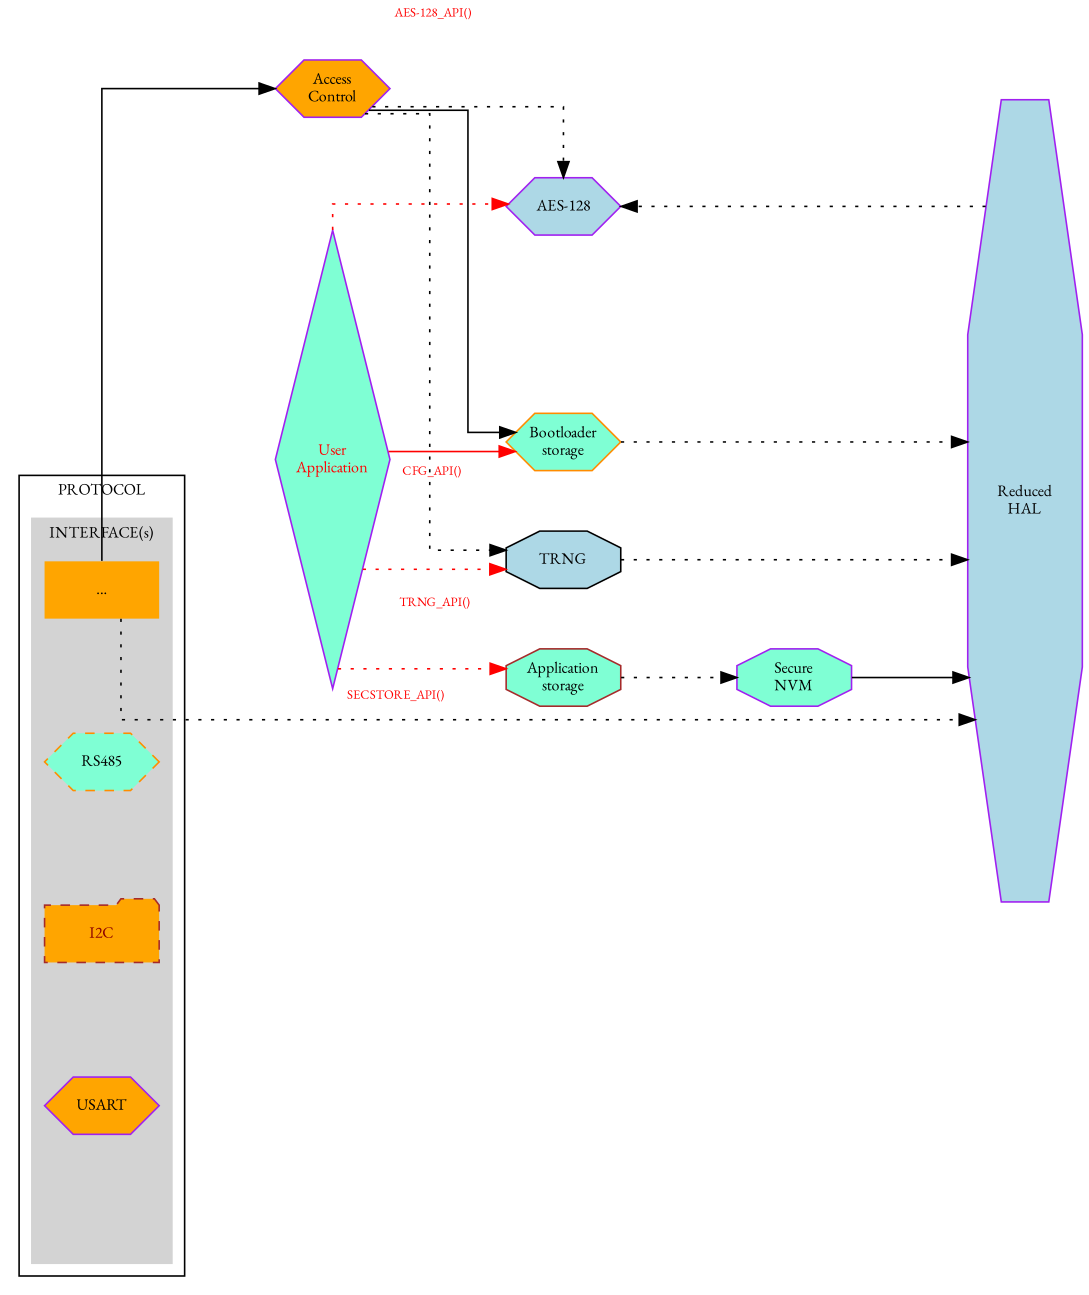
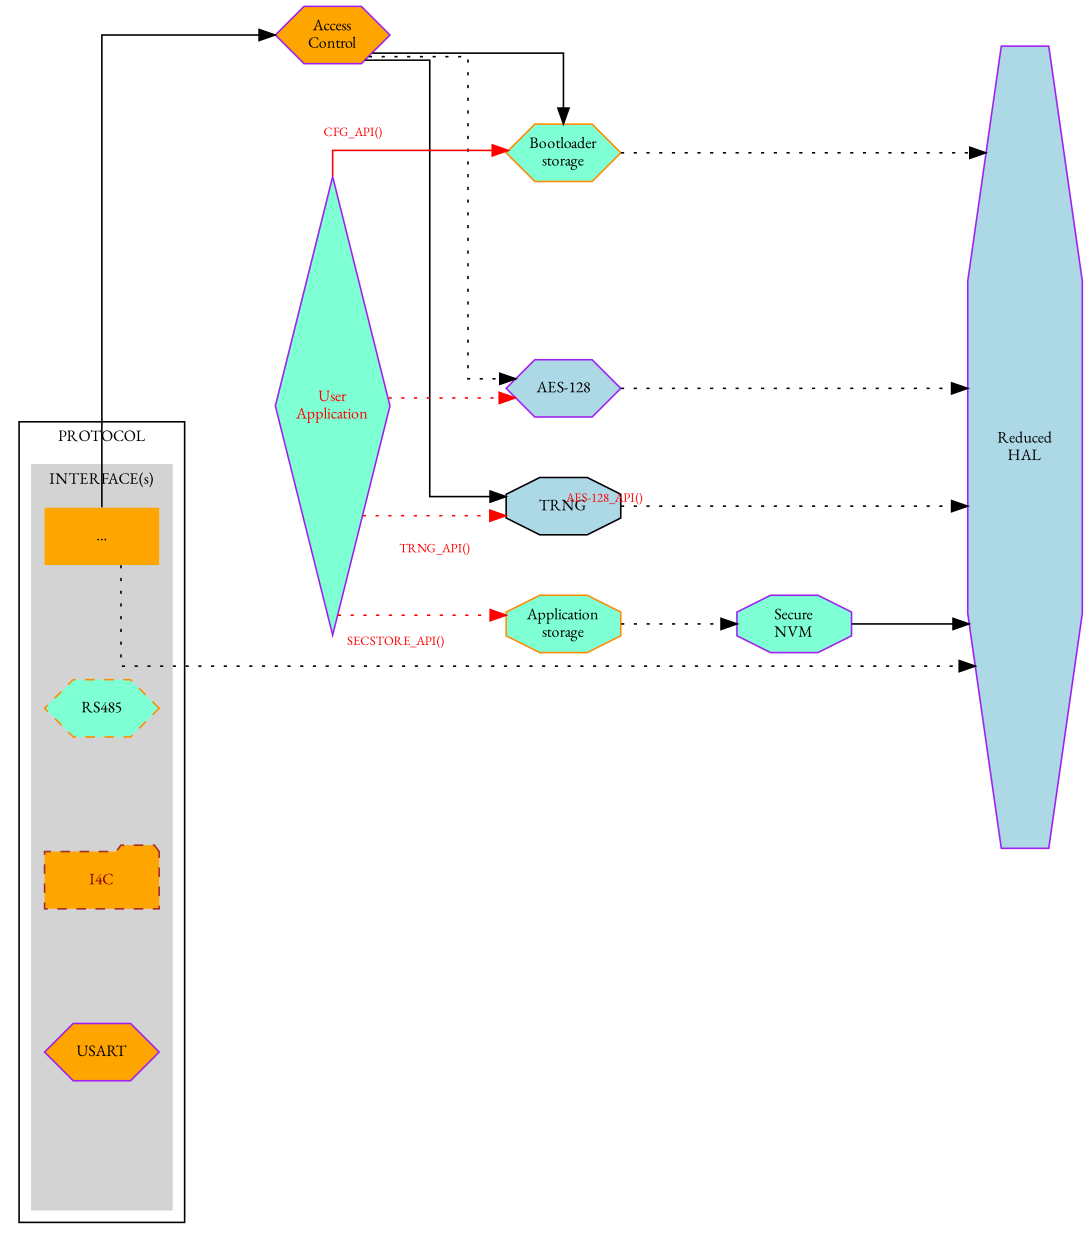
(811, 206) -> (786, 388)
(430, 330) -> (430, 276)
(563, 678) -> (563, 624)
(102, 934) -> (102, 880)
